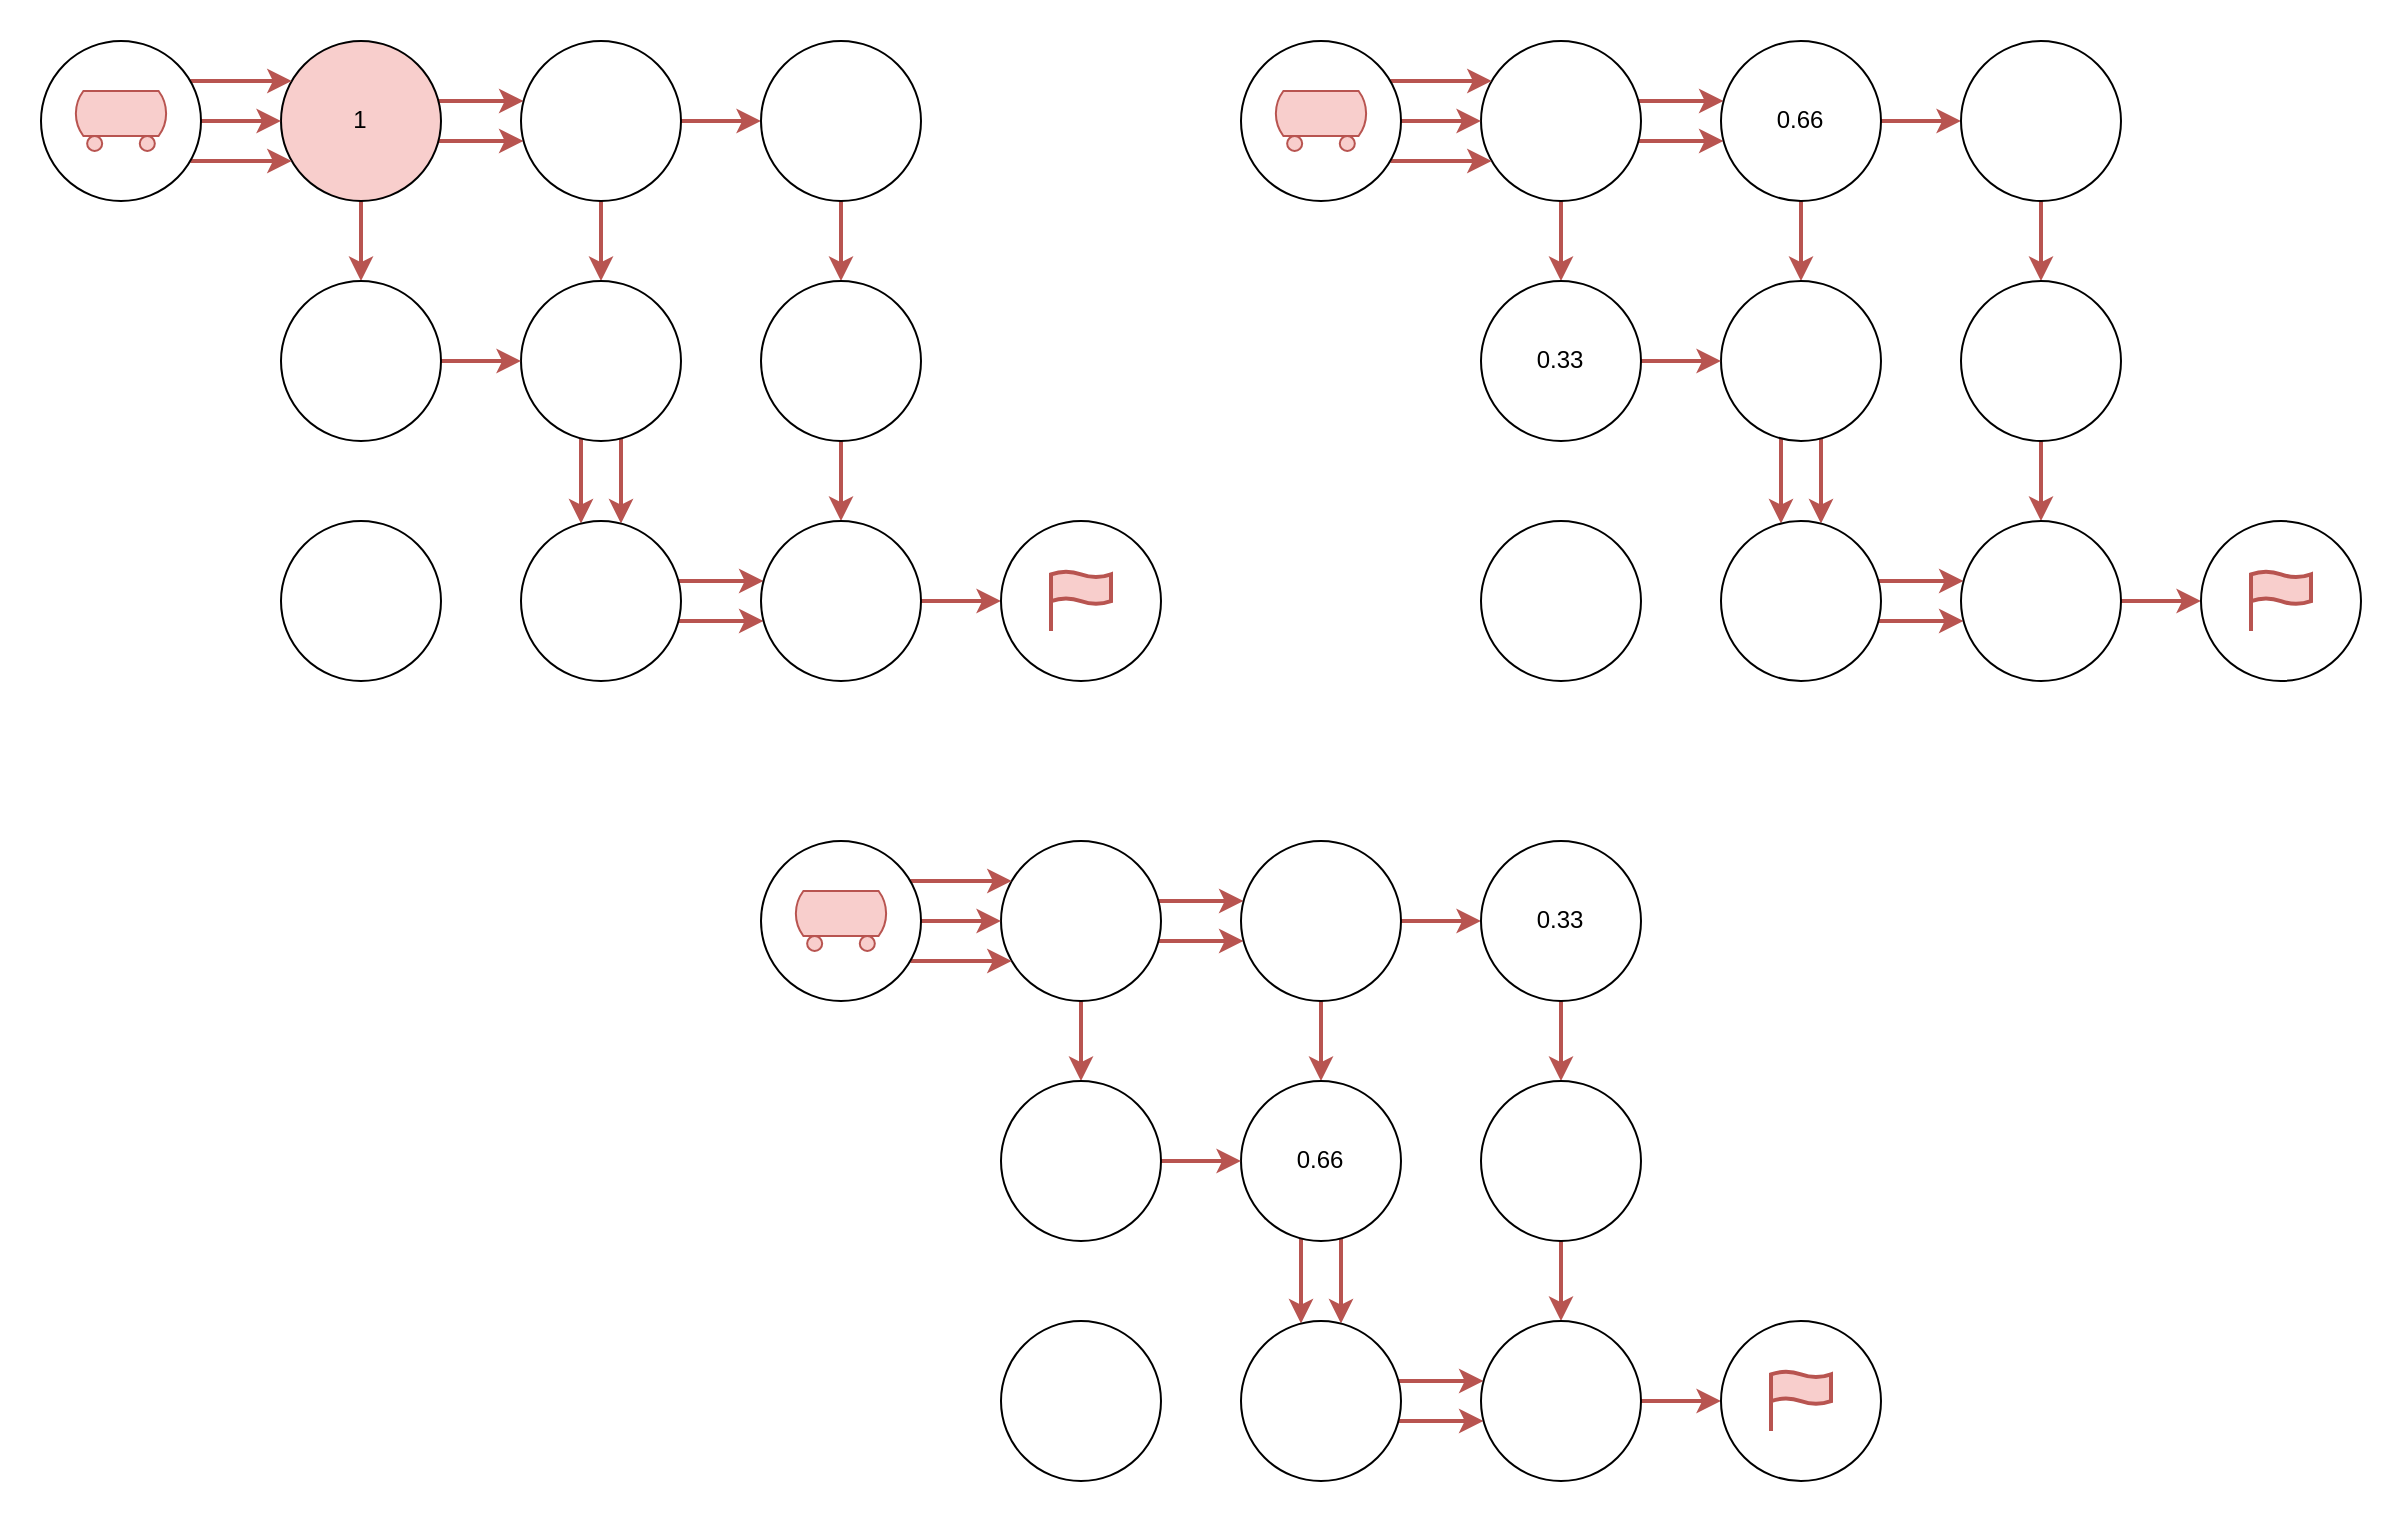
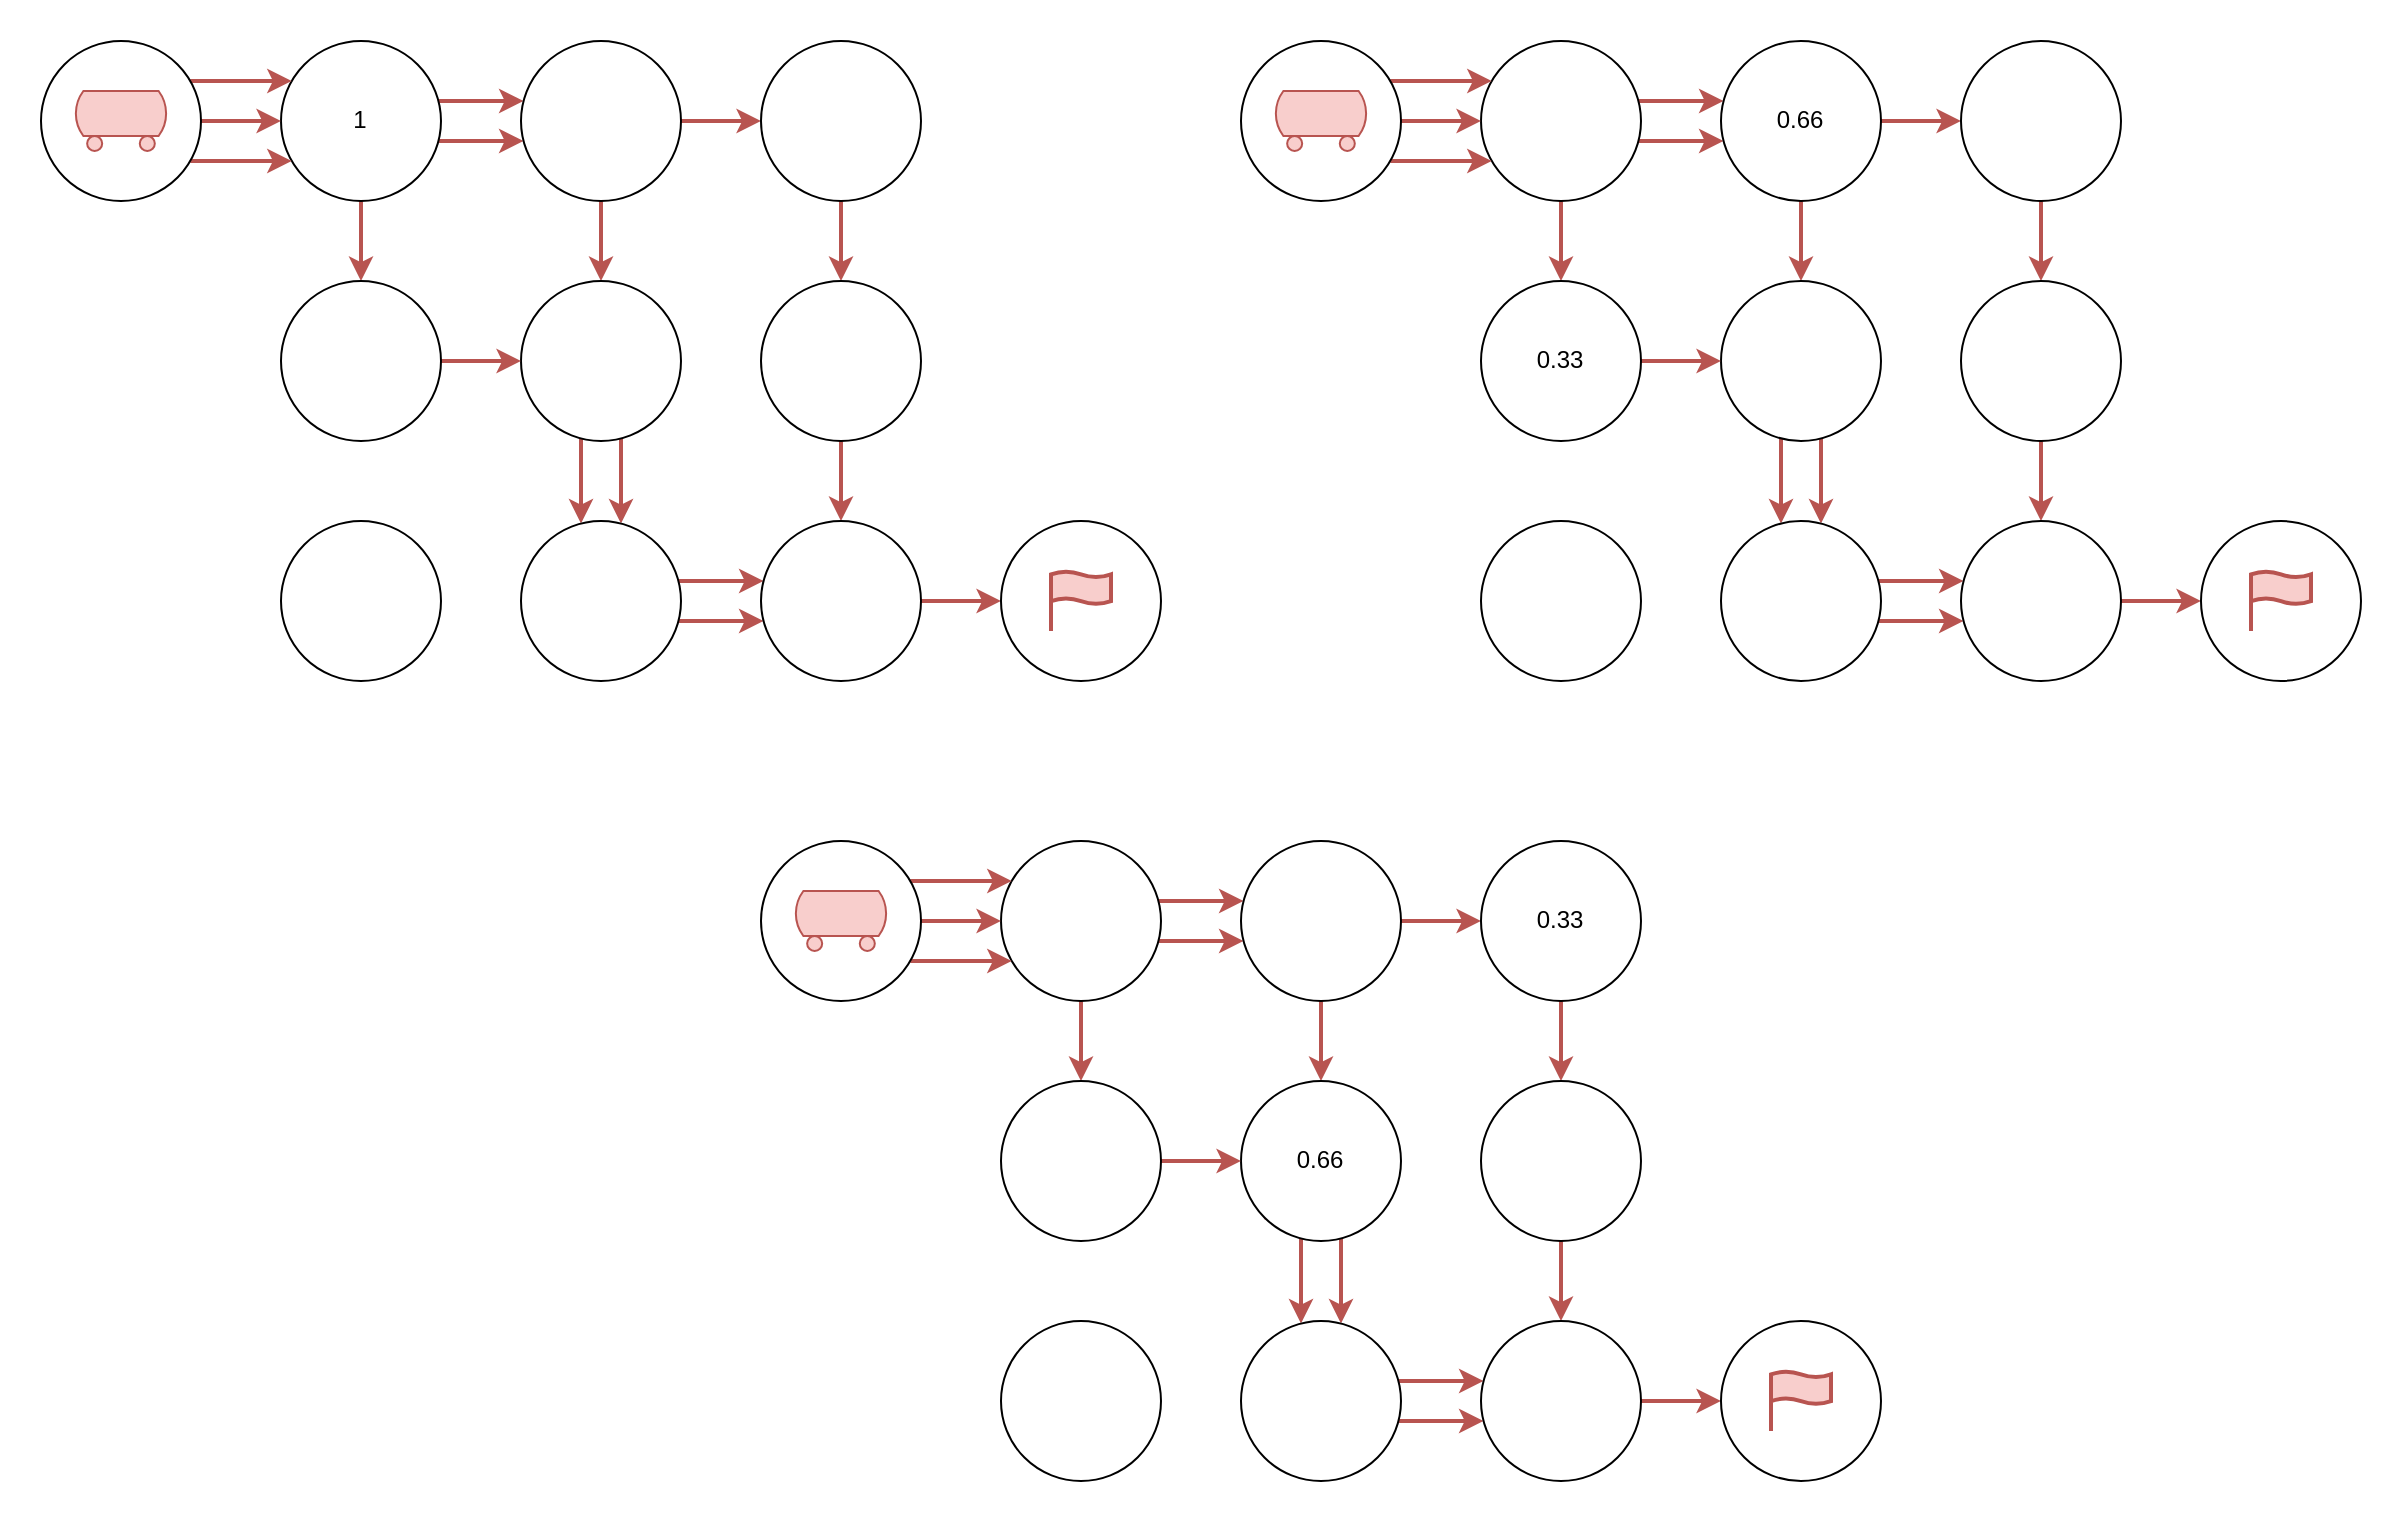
(361, 121) -> (361, 121)
